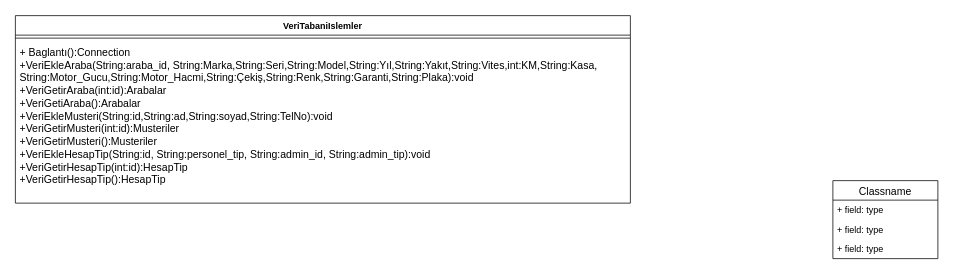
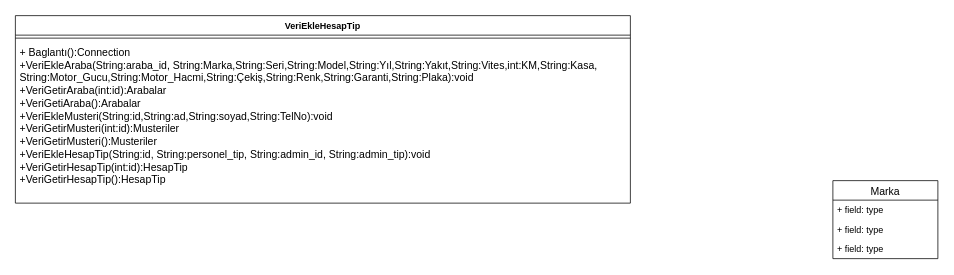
(323, 26) -> (323, 26)
(885, 191) -> (885, 191)
